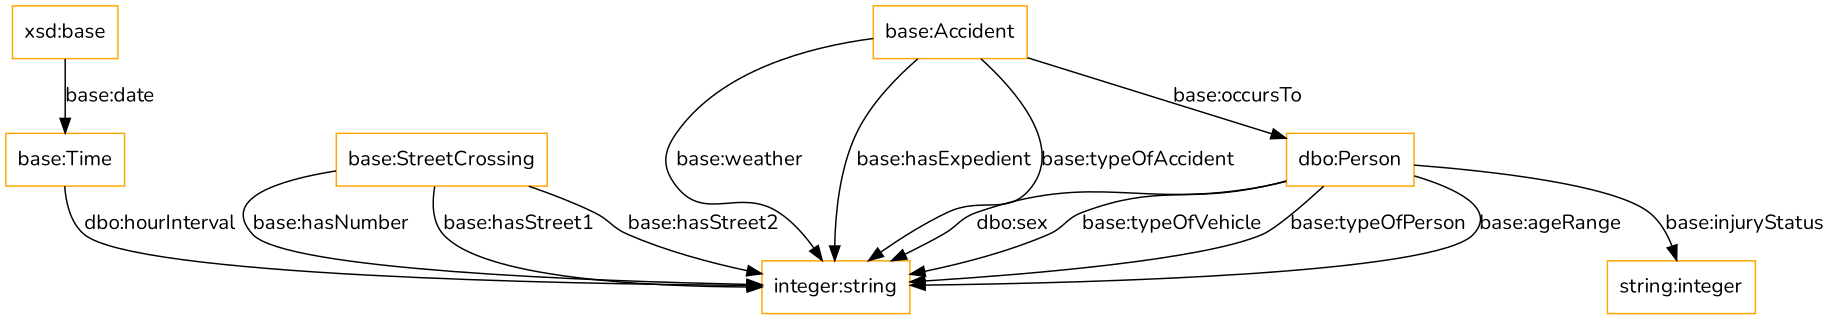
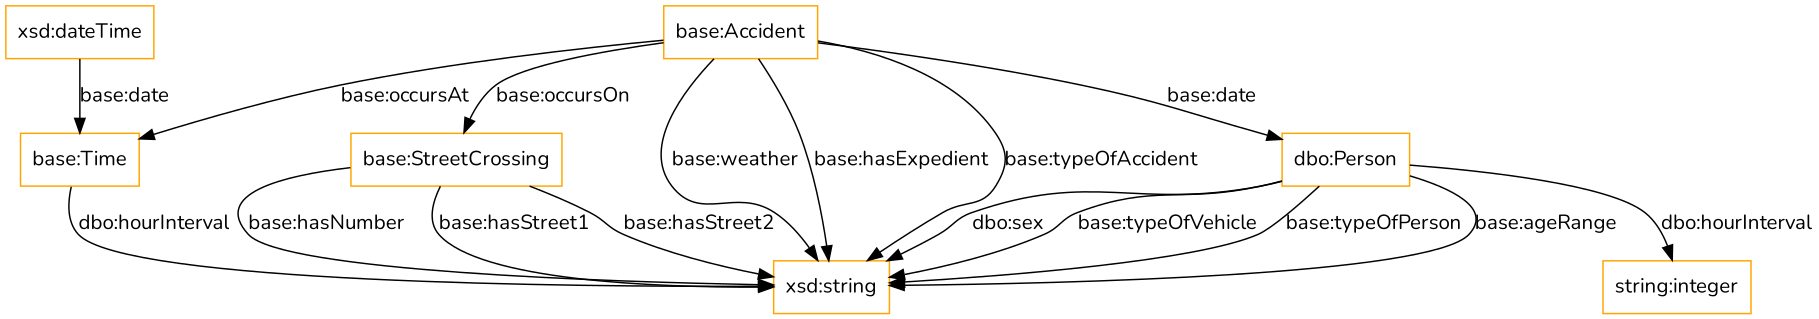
(65, 32) -> (80, 32)
none -> (557, 62)
none -> (406, 73)
(1237, 96) -> (1212, 96)
(1745, 223) -> (1737, 223)
(836, 287) -> (832, 287)
